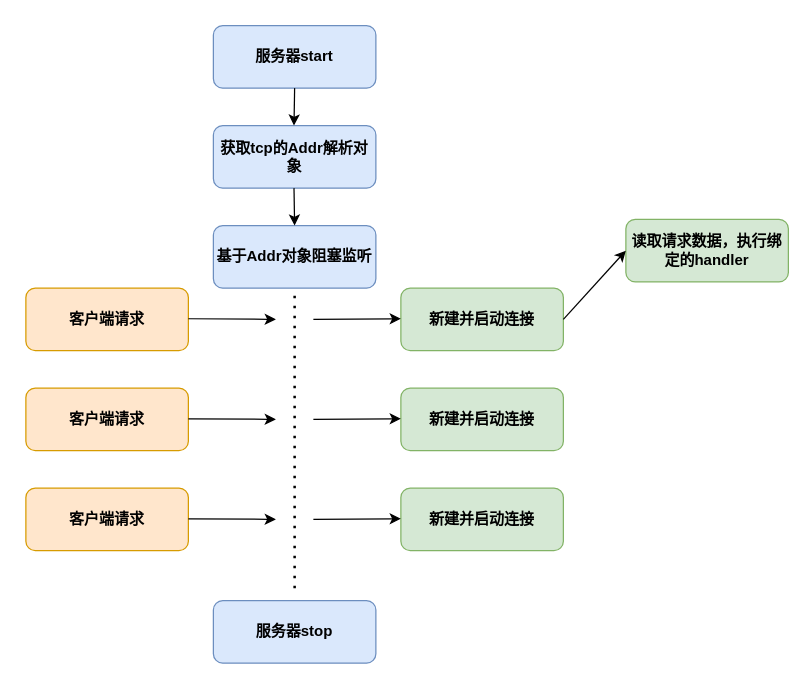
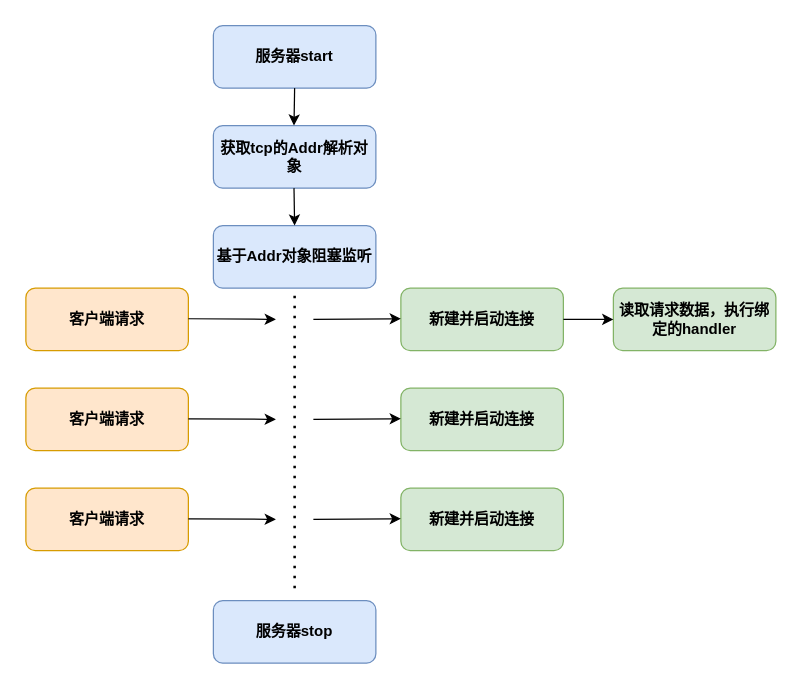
(707, 251) -> (694, 319)
